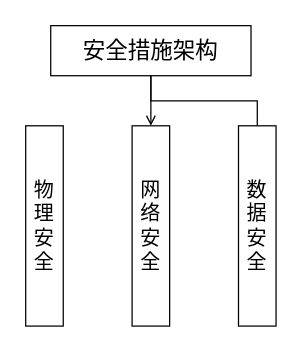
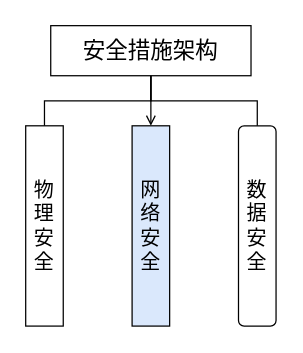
none -> (83, 101)
(151, 226) -> (151, 226)
(257, 226) -> (257, 226)
